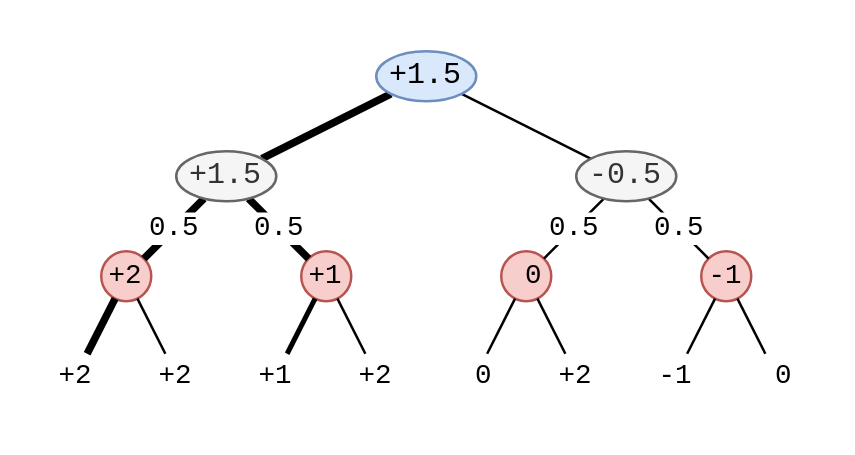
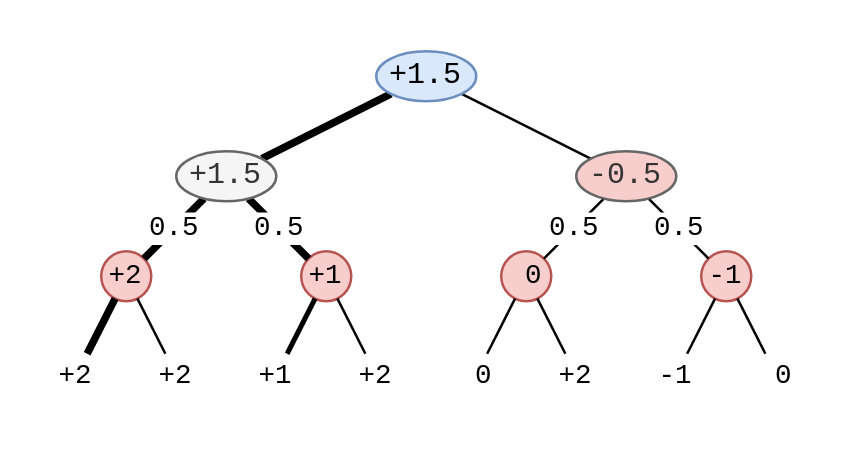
(626, 176) -> (626, 176)
